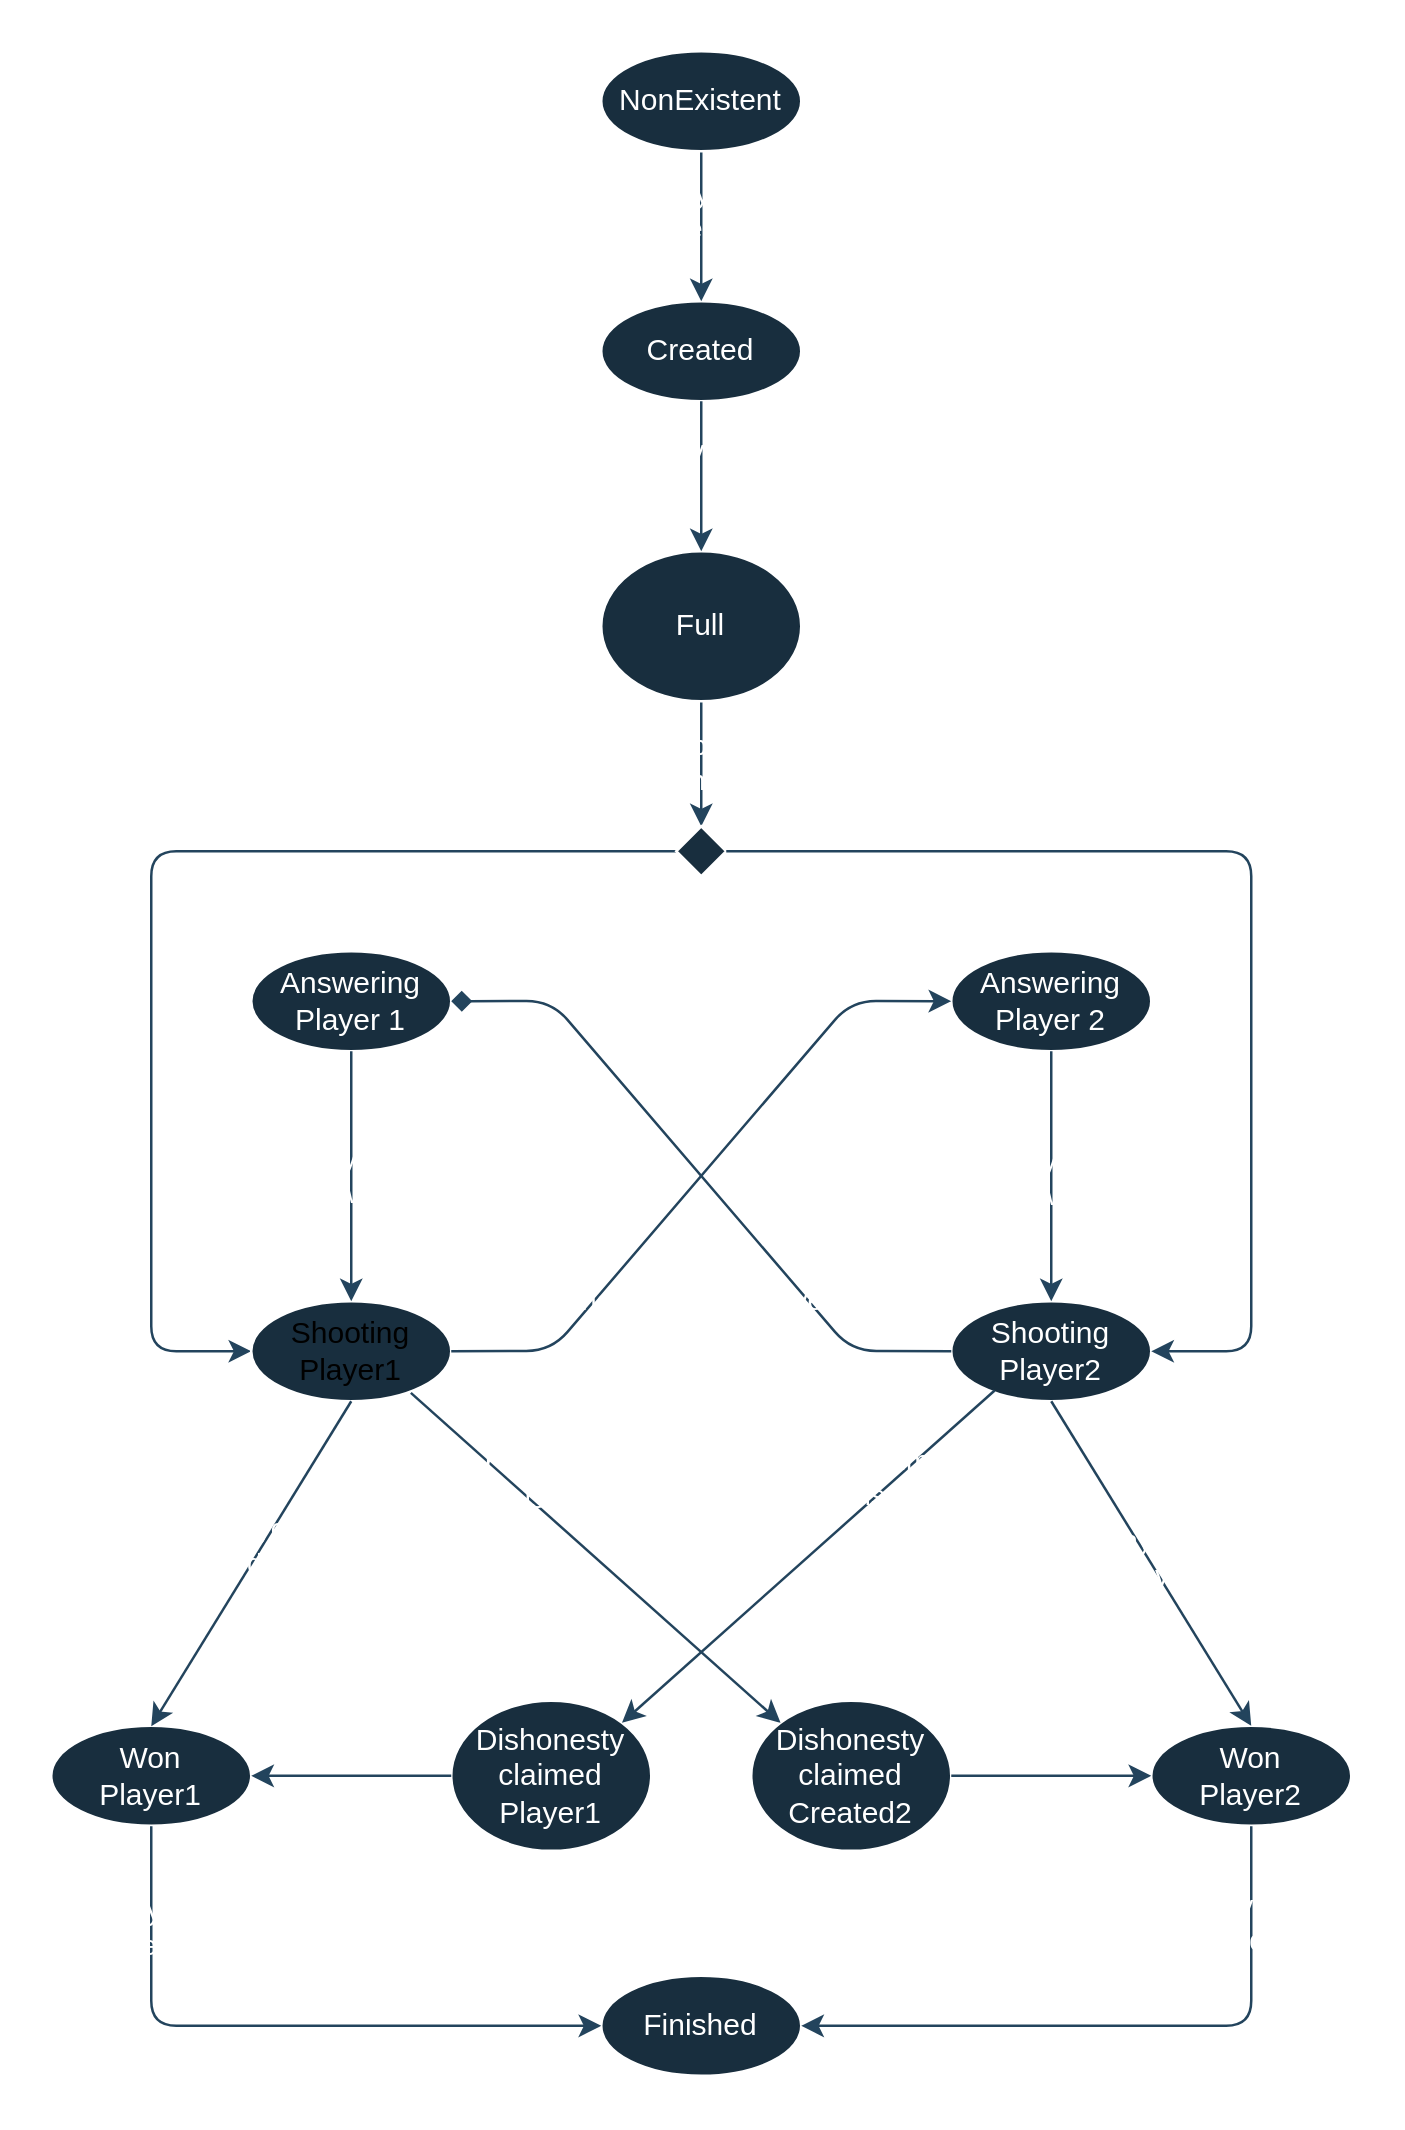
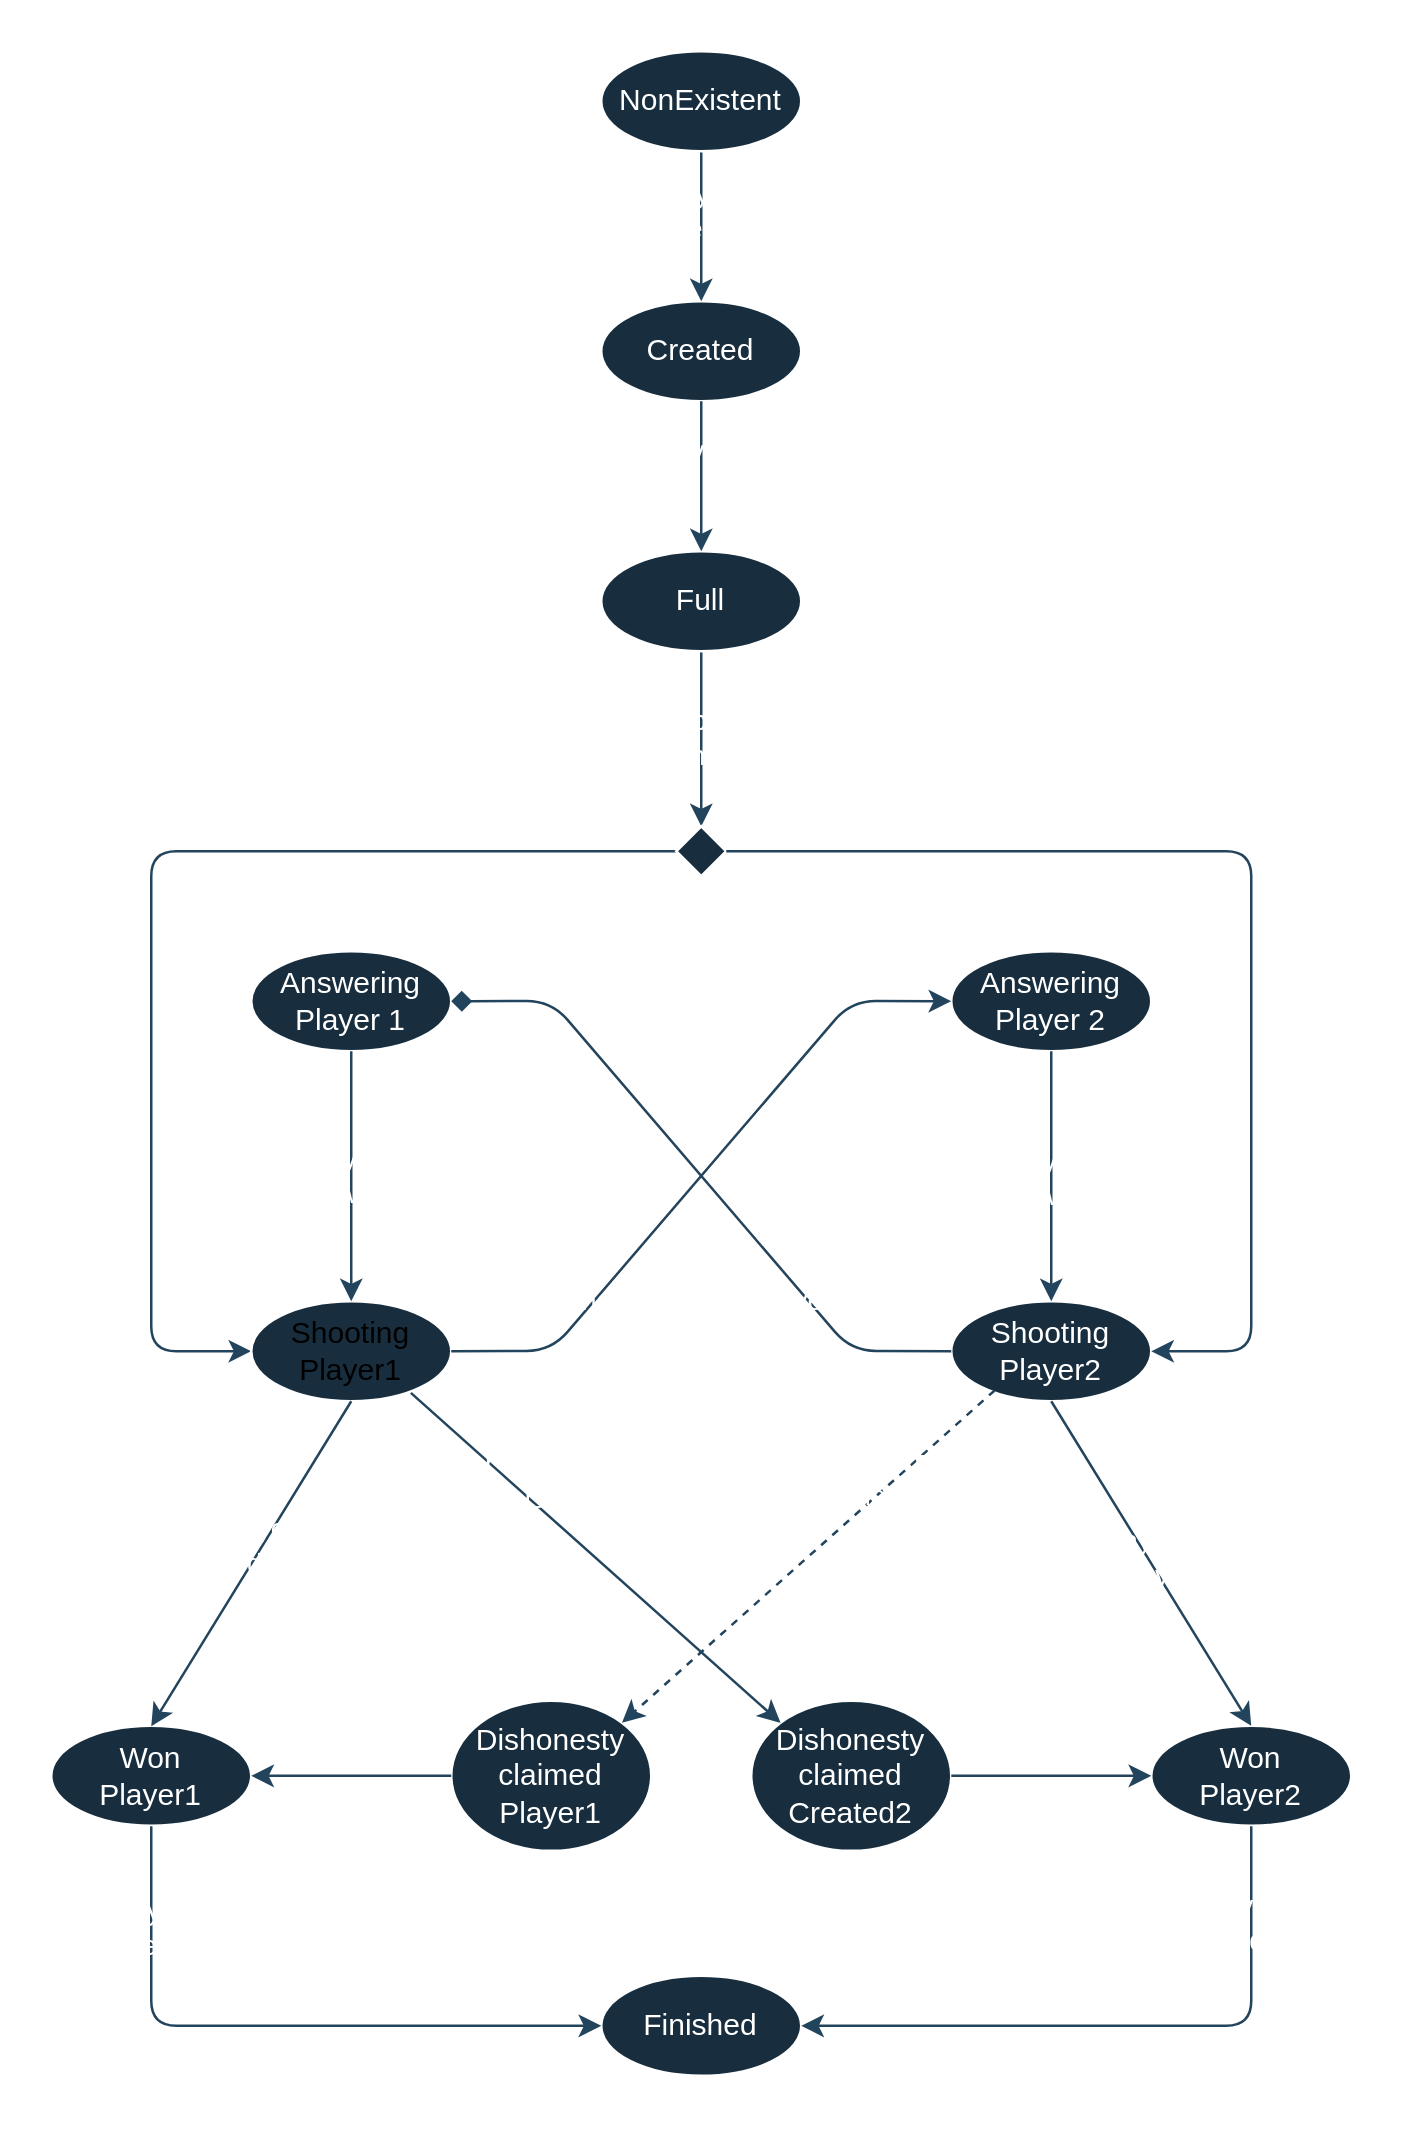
(701, 626) -> (701, 601)
(848, 1521) -> (848, 1521)
